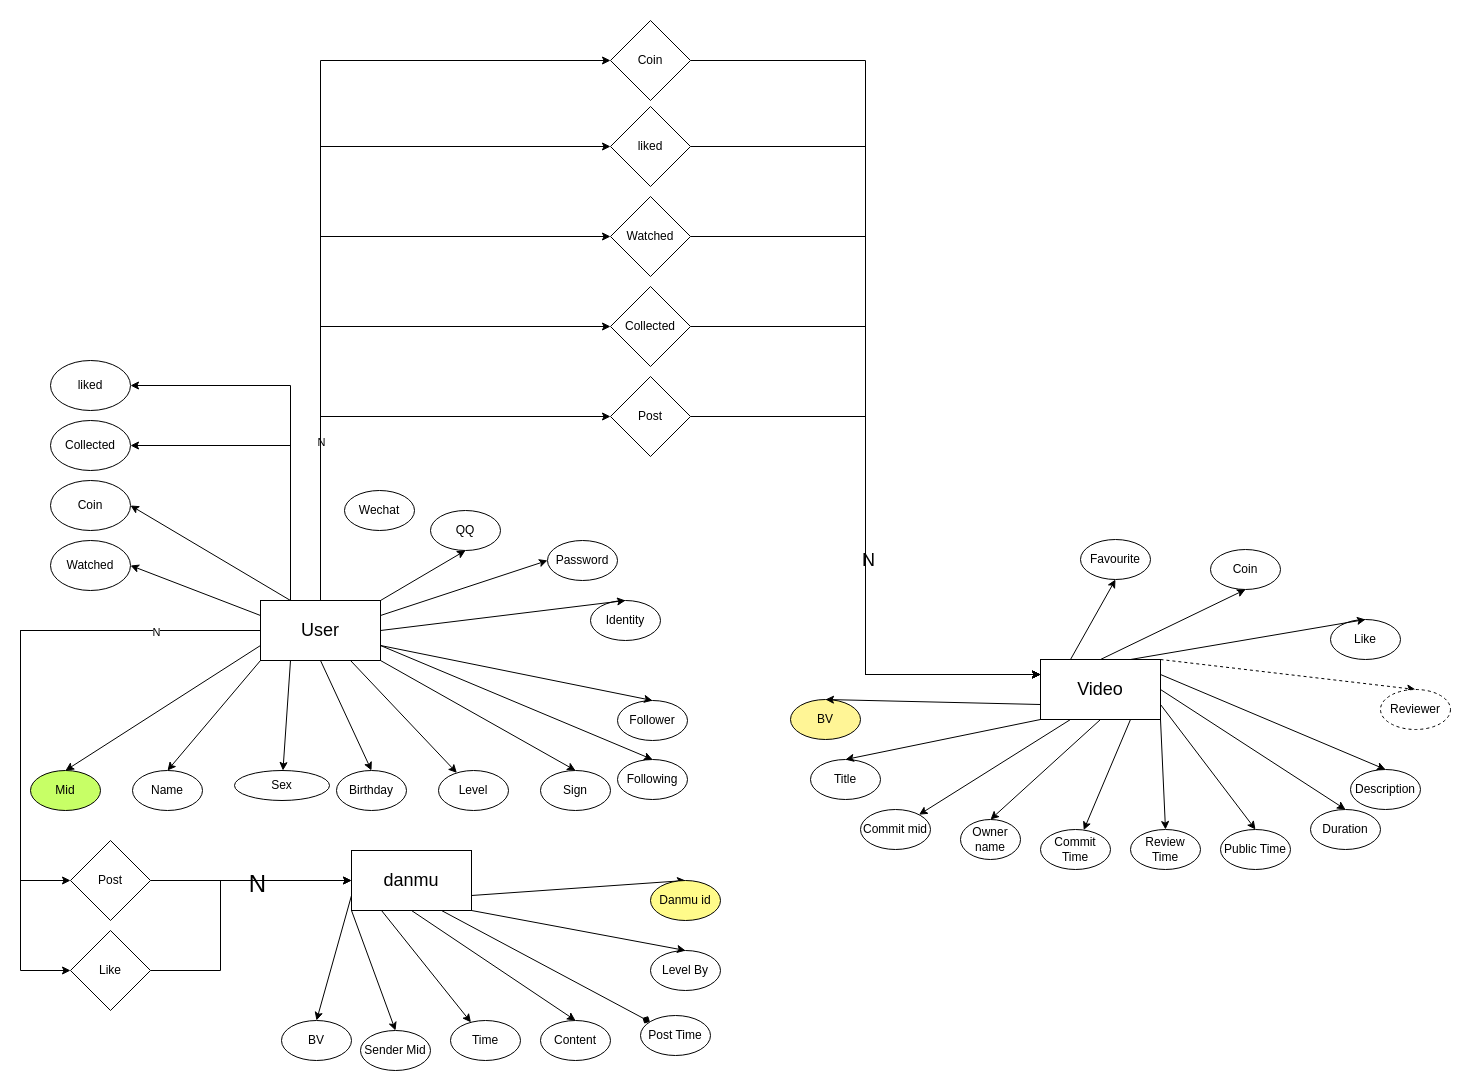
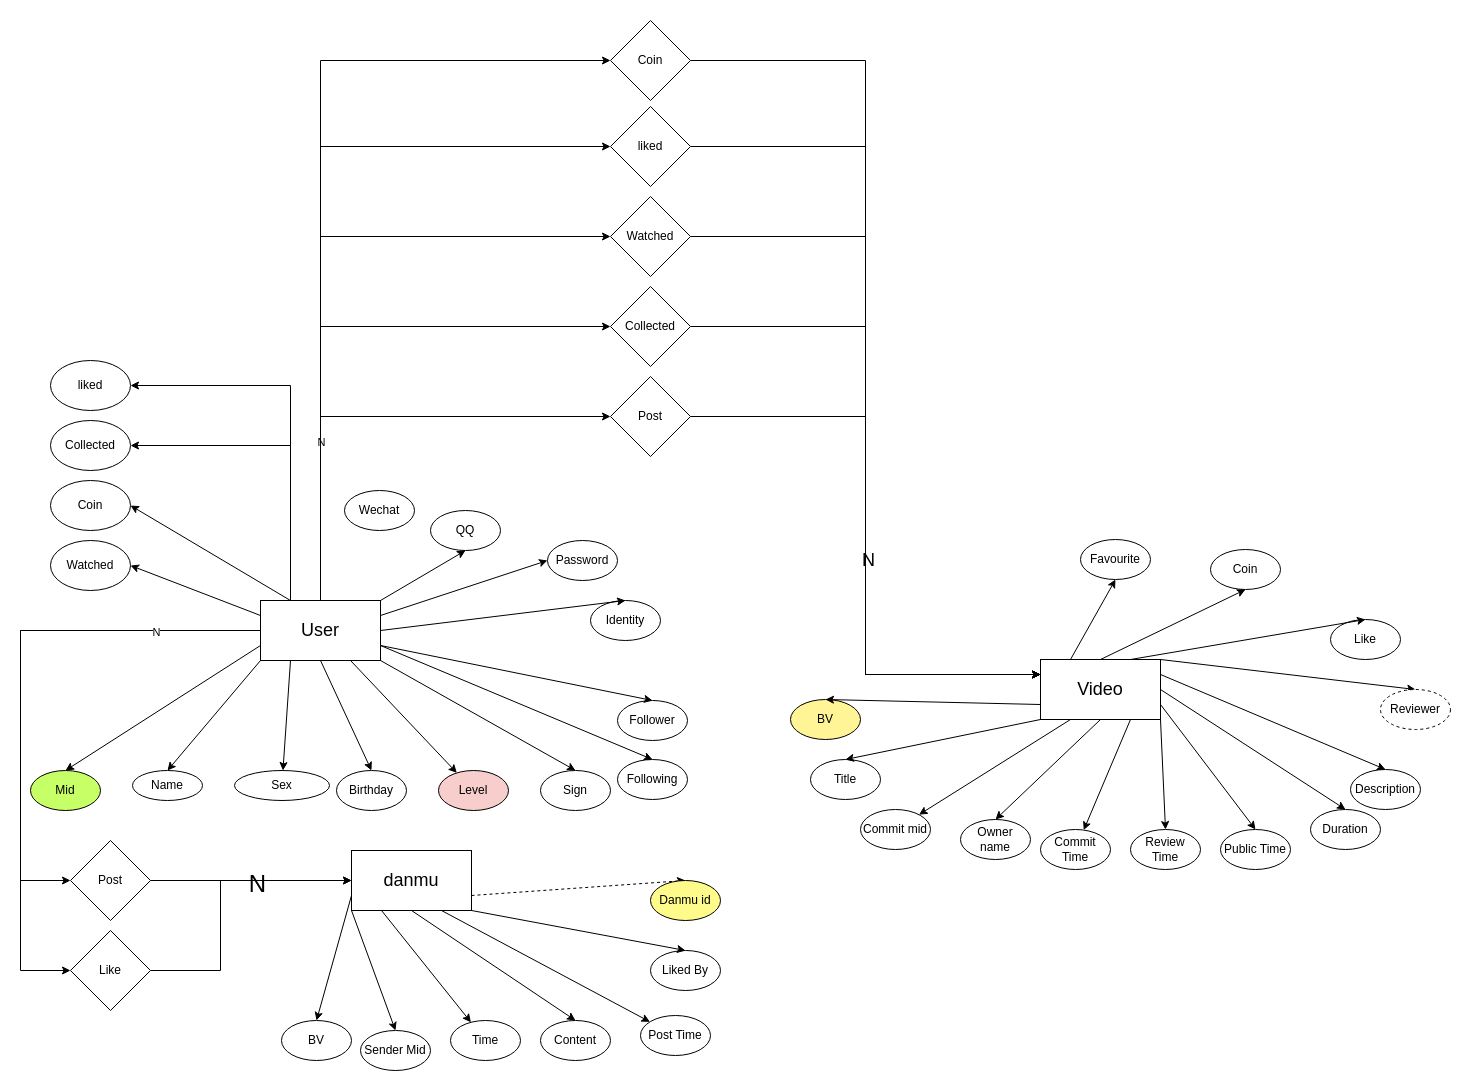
(1286, 674) -> (1286, 674)
(168, 791) -> (168, 786)
(474, 791) -> (474, 791)
(991, 840) -> (996, 840)
(571, 889) -> (571, 889)
(686, 971) -> (686, 971)
(642, 1018) -> (643, 1018)
